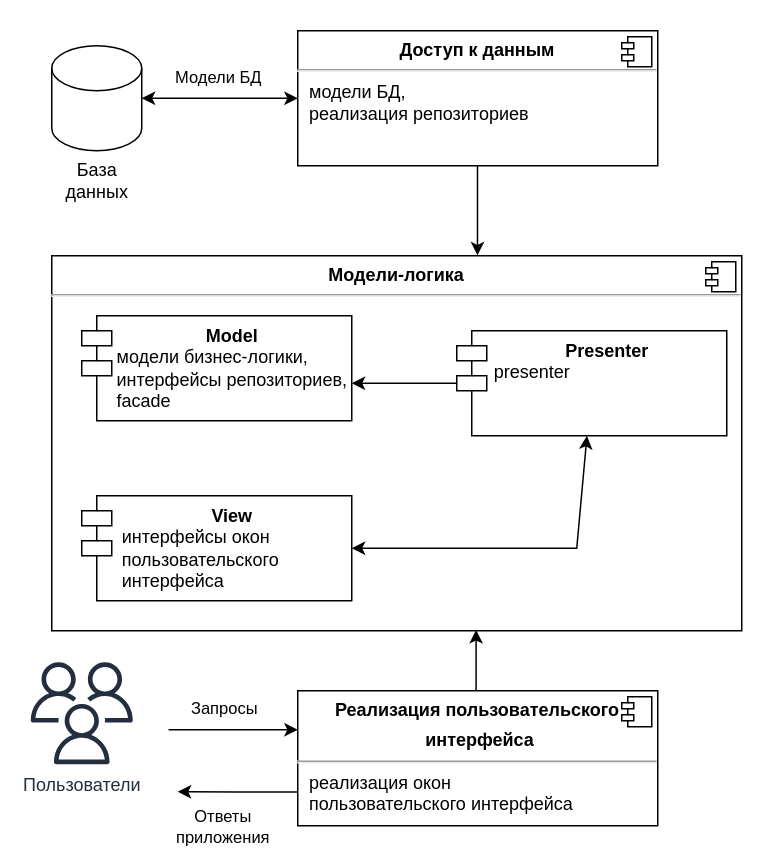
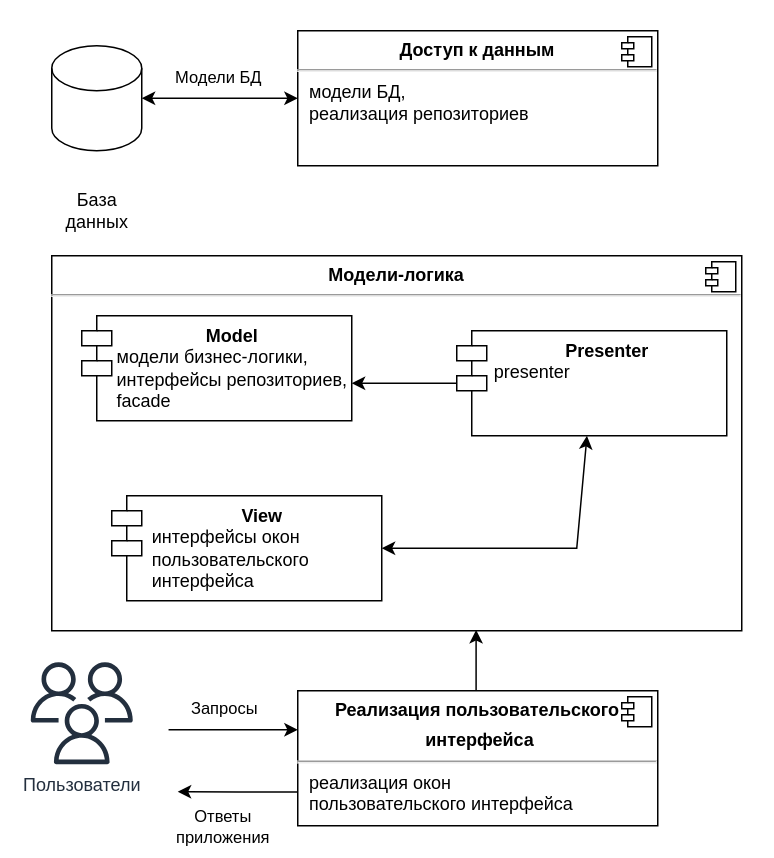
(97, 181) -> (97, 211)
(477, 206) -> none
(217, 548) -> (247, 548)
